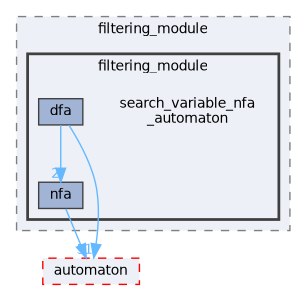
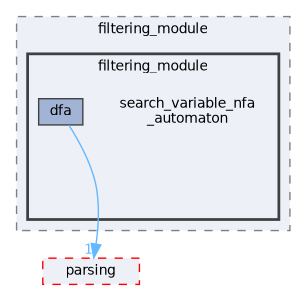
(61, 195) -> none
(91, 271) -> (91, 271)
